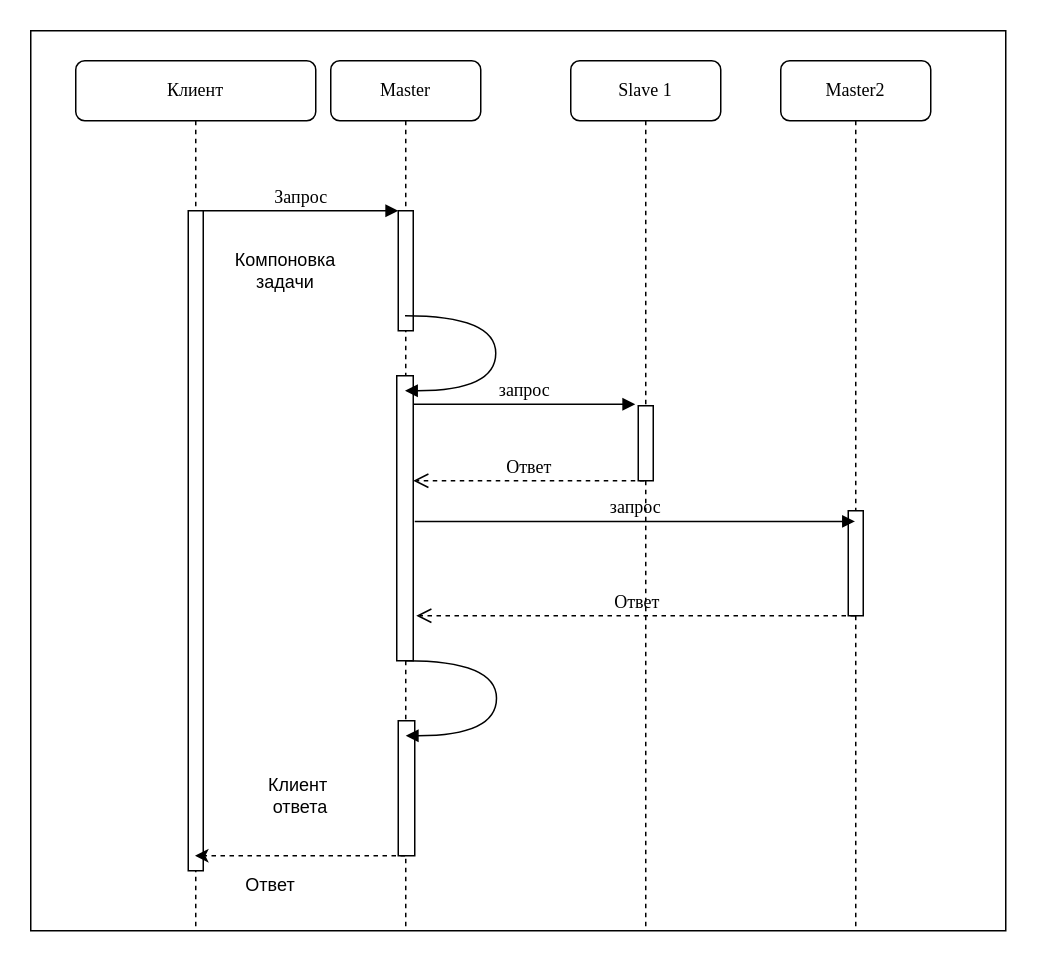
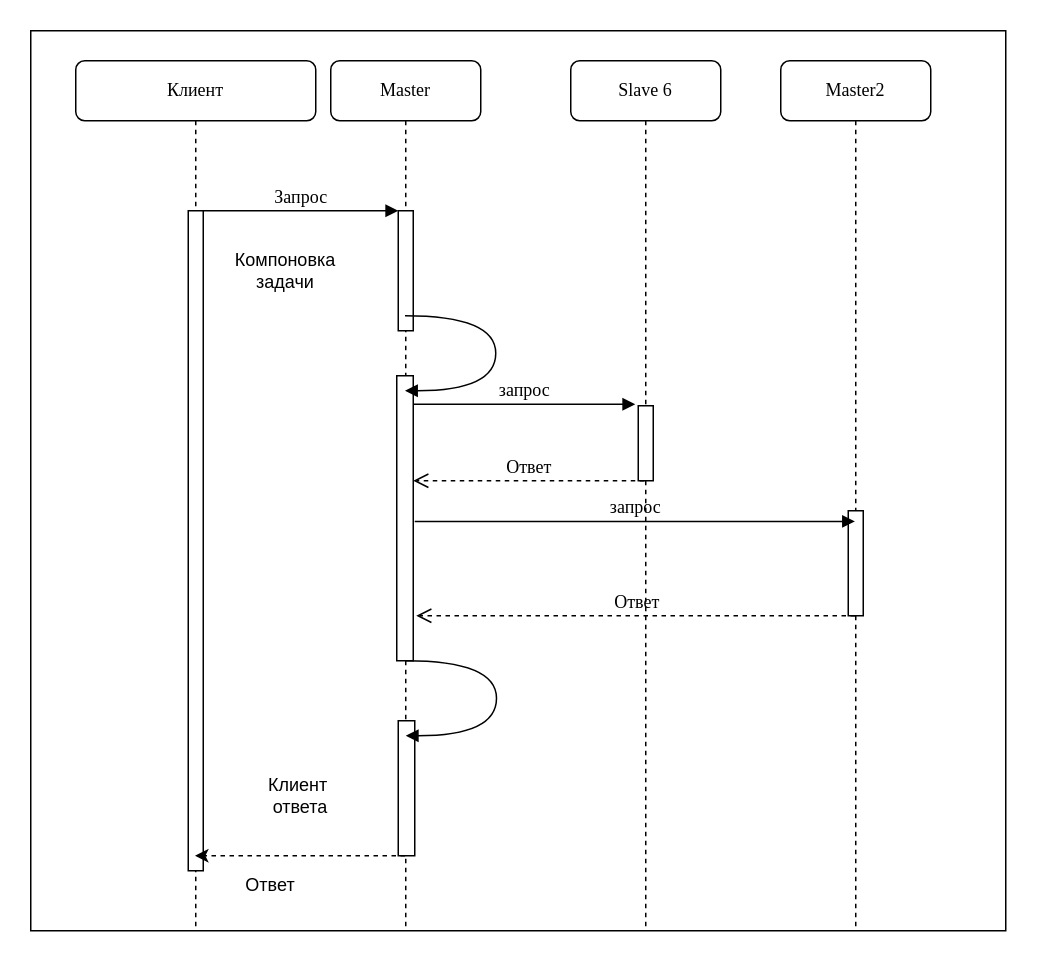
(646, 91) -> (646, 91)
